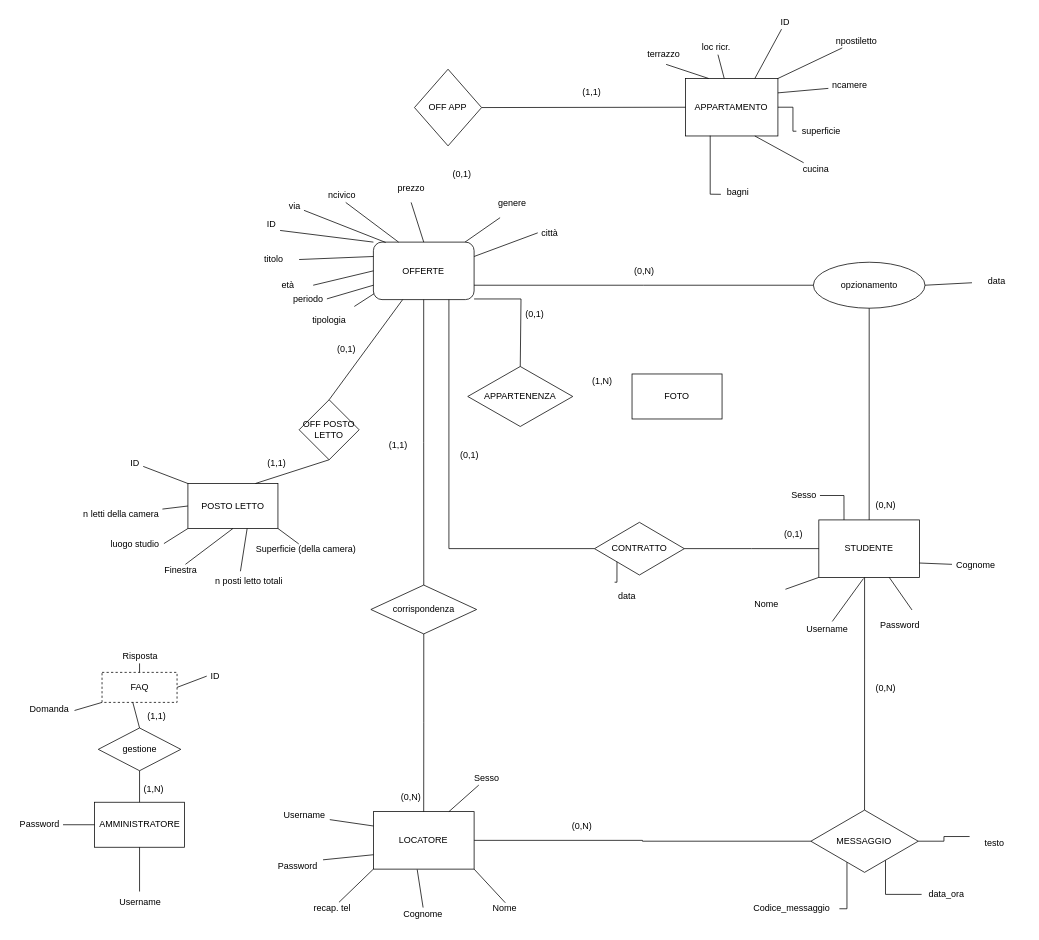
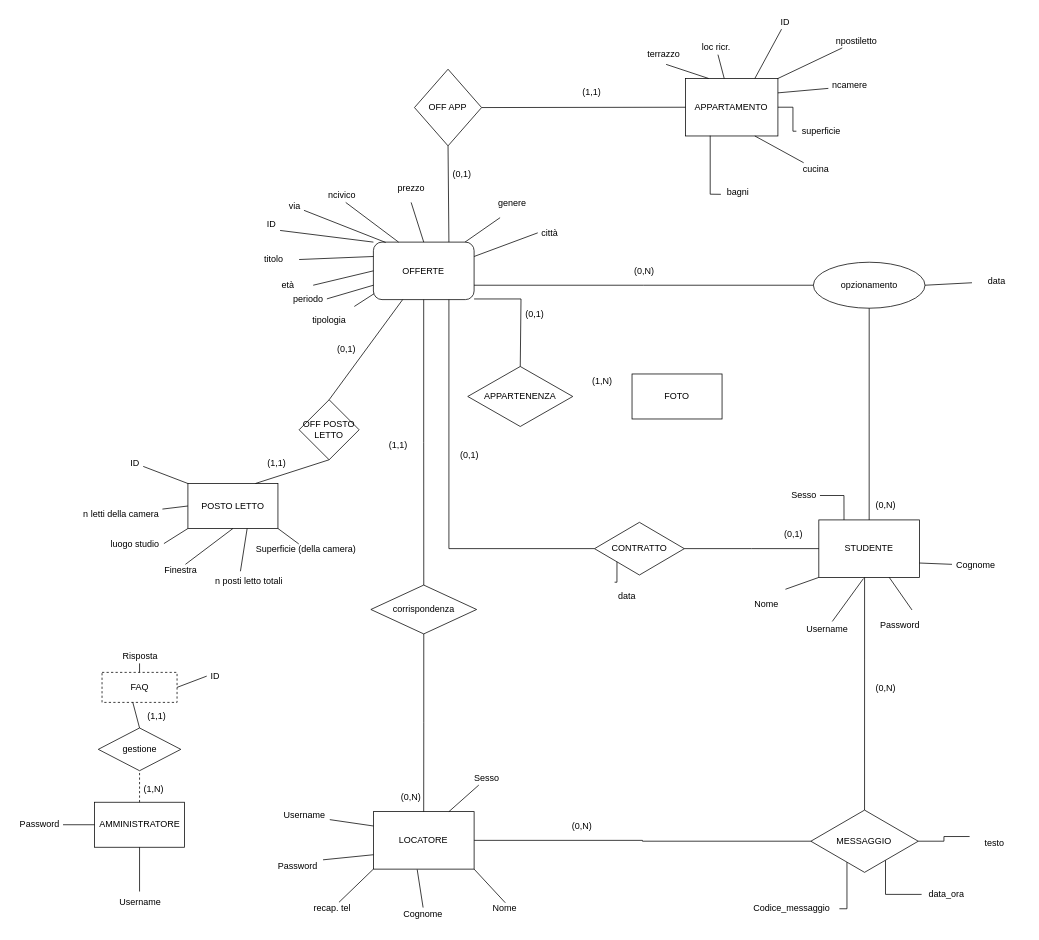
none -> (448, 194)
(88, 706) -> none
(49, 709) -> none
(140, 786) -> (140, 786)
